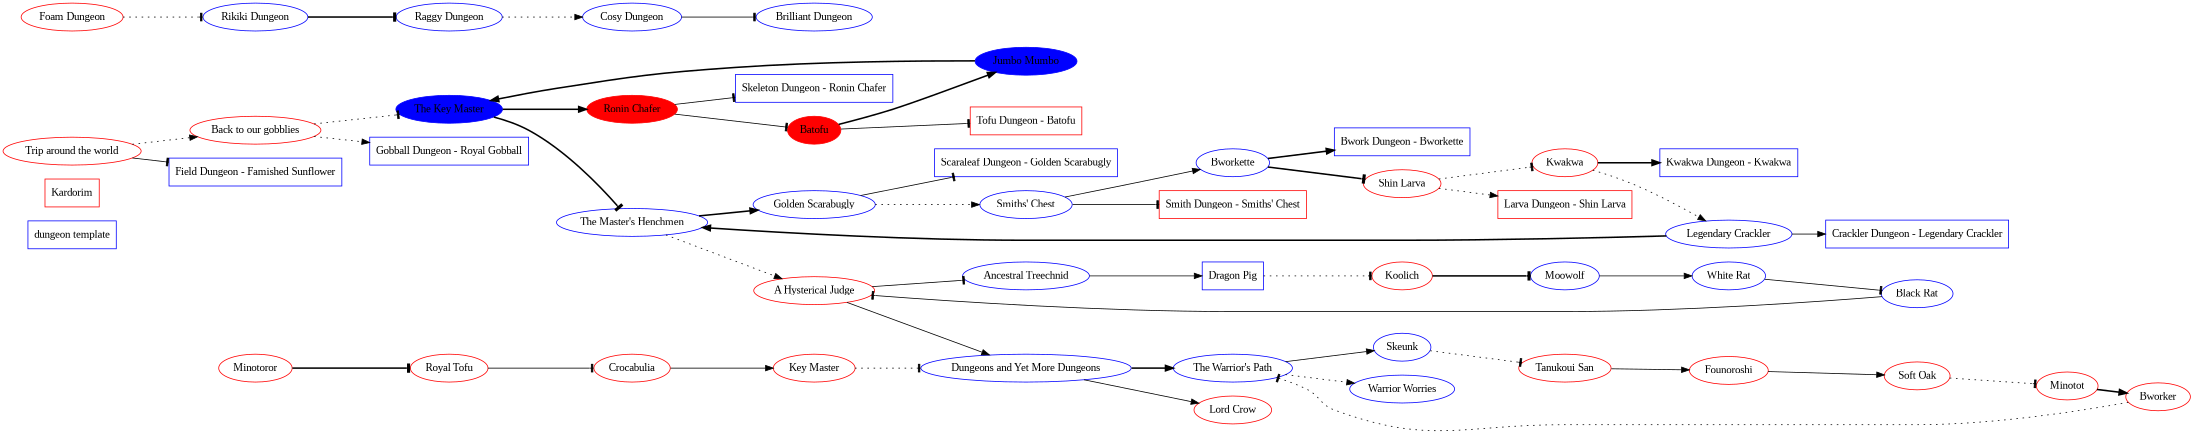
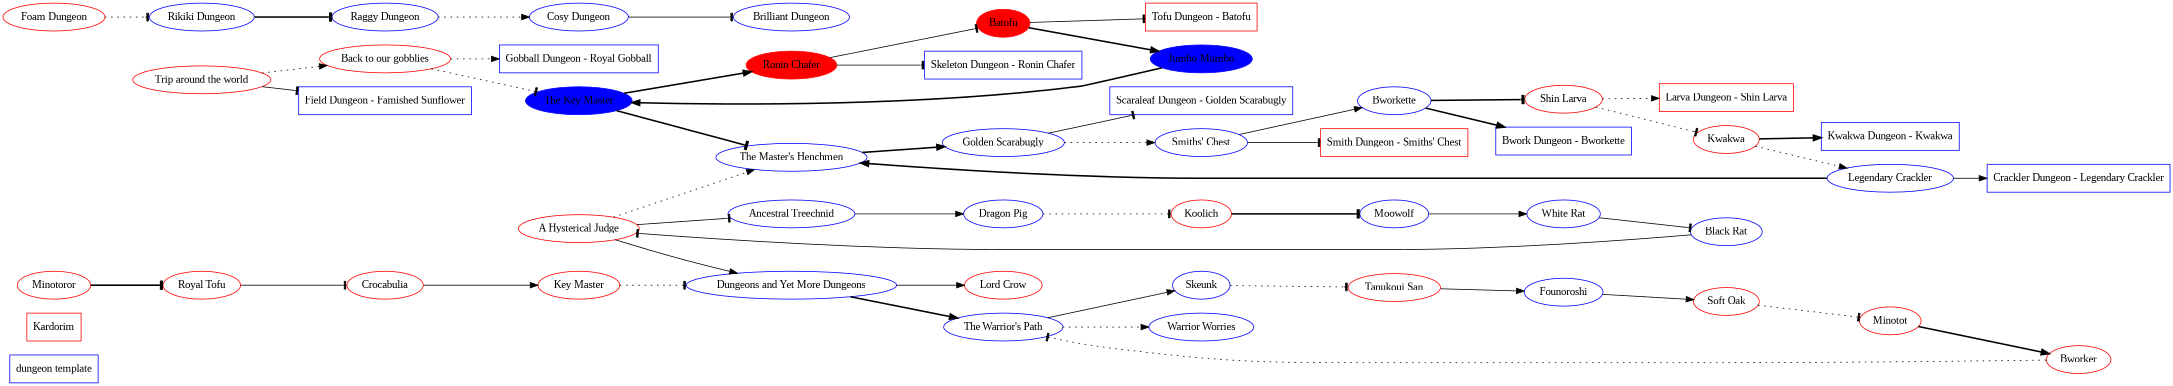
(720, 255) -> (680, 195)
(1233, 276) -> (1003, 214)
(1729, 370) -> (1564, 292)
